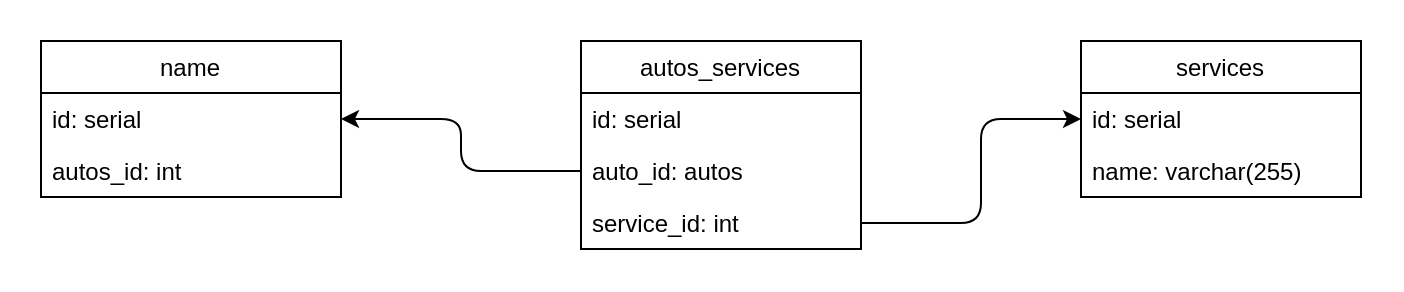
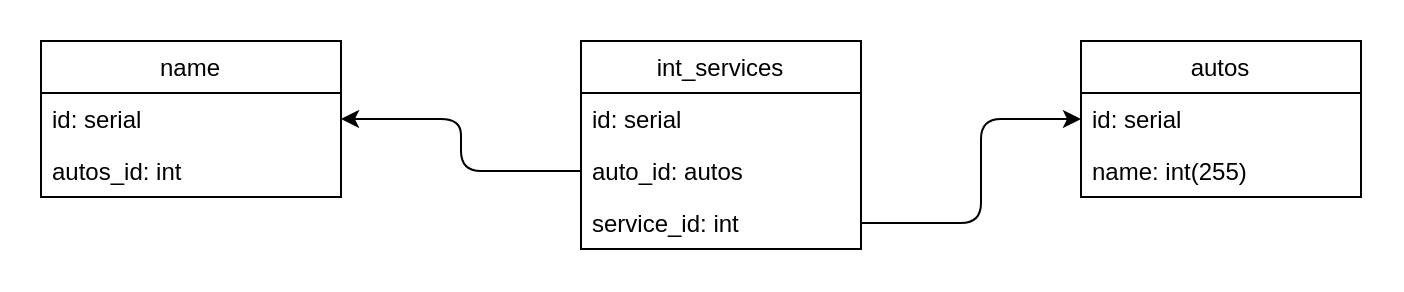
(720, 68) -> (720, 68)
(1220, 68) -> (1220, 68)
(1207, 172) -> (1177, 172)
